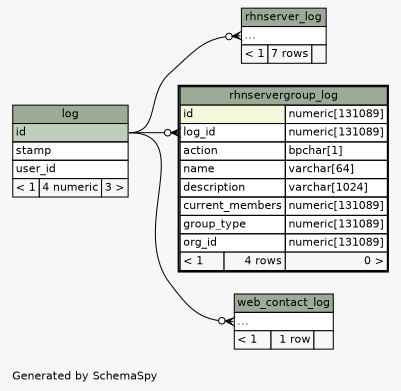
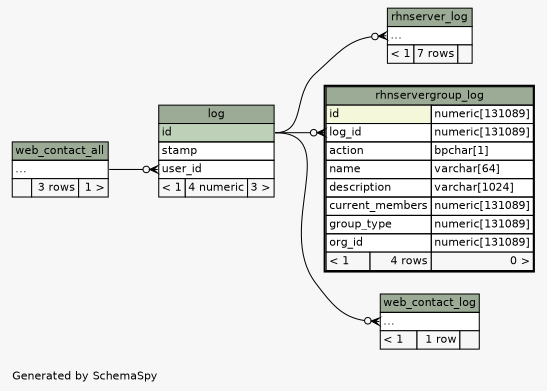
none -> (60, 169)
